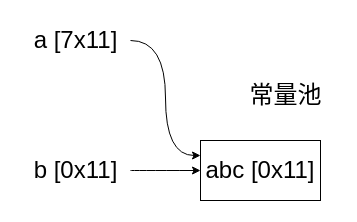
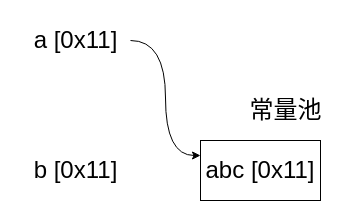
(76, 41) -> (76, 41)
(286, 96) -> (286, 111)
(163, 171) -> none
